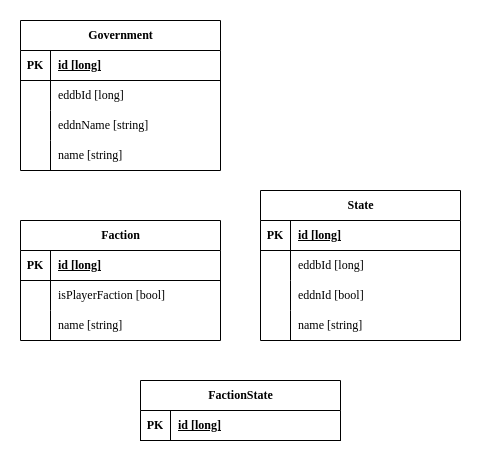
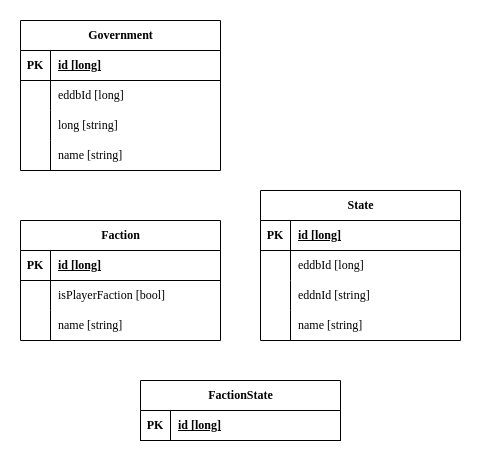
(113, 126) -> (98, 126)
(339, 296) -> (346, 296)
